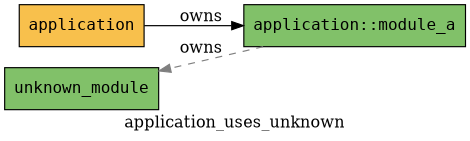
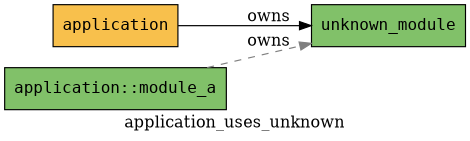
(188, 26) -> (239, 26)
